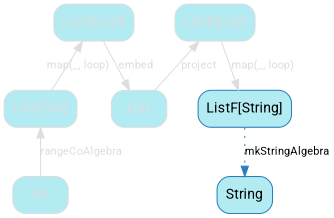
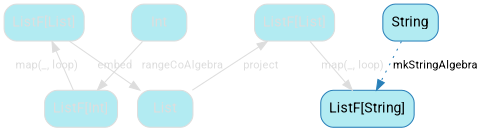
(245, 147) -> (391, 61)
